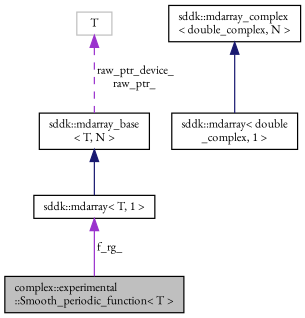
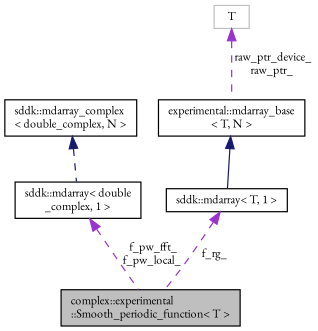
(235, 84) -> (75, 165)
(94, 131) -> (232, 118)
(94, 254) -> (190, 257)
none -> (117, 259)
